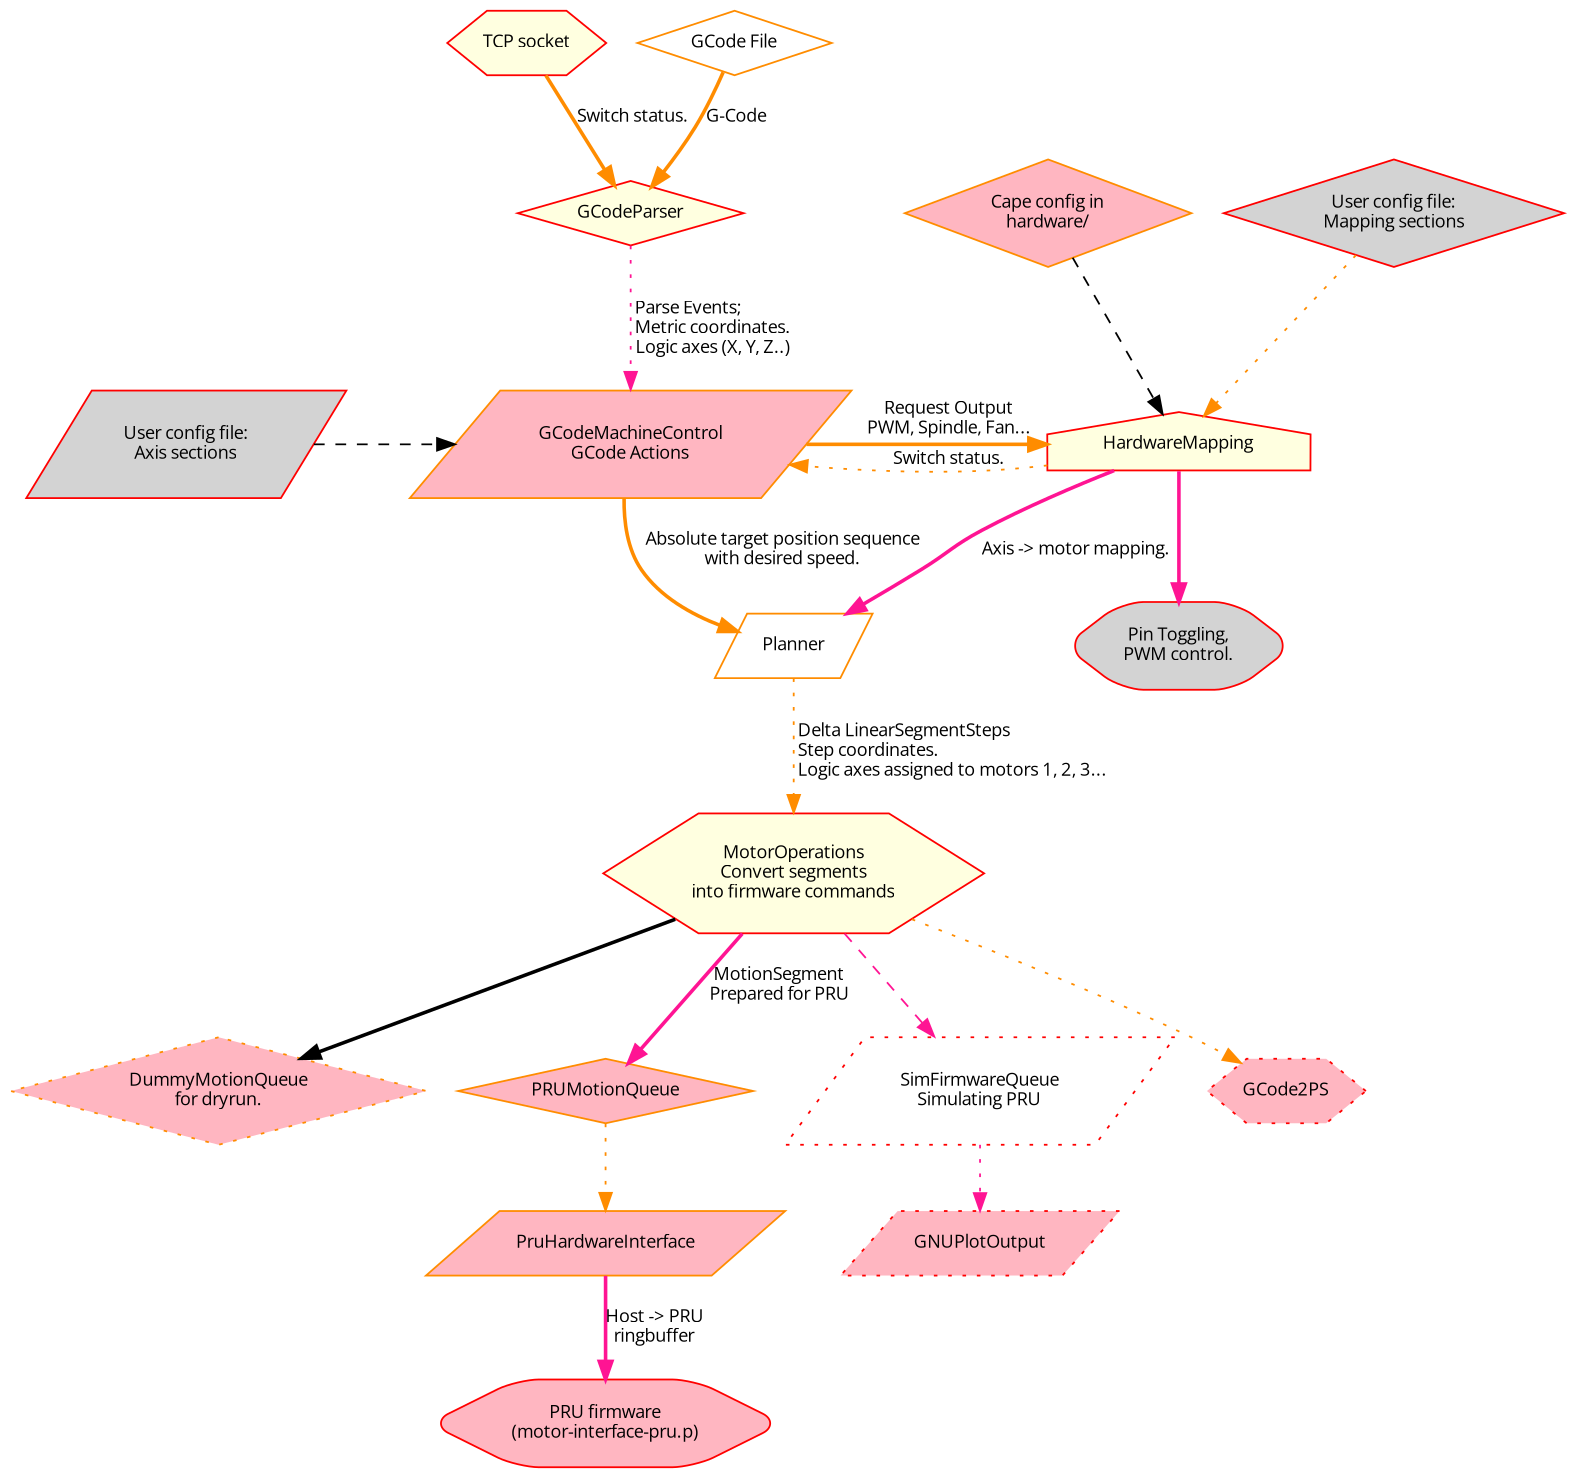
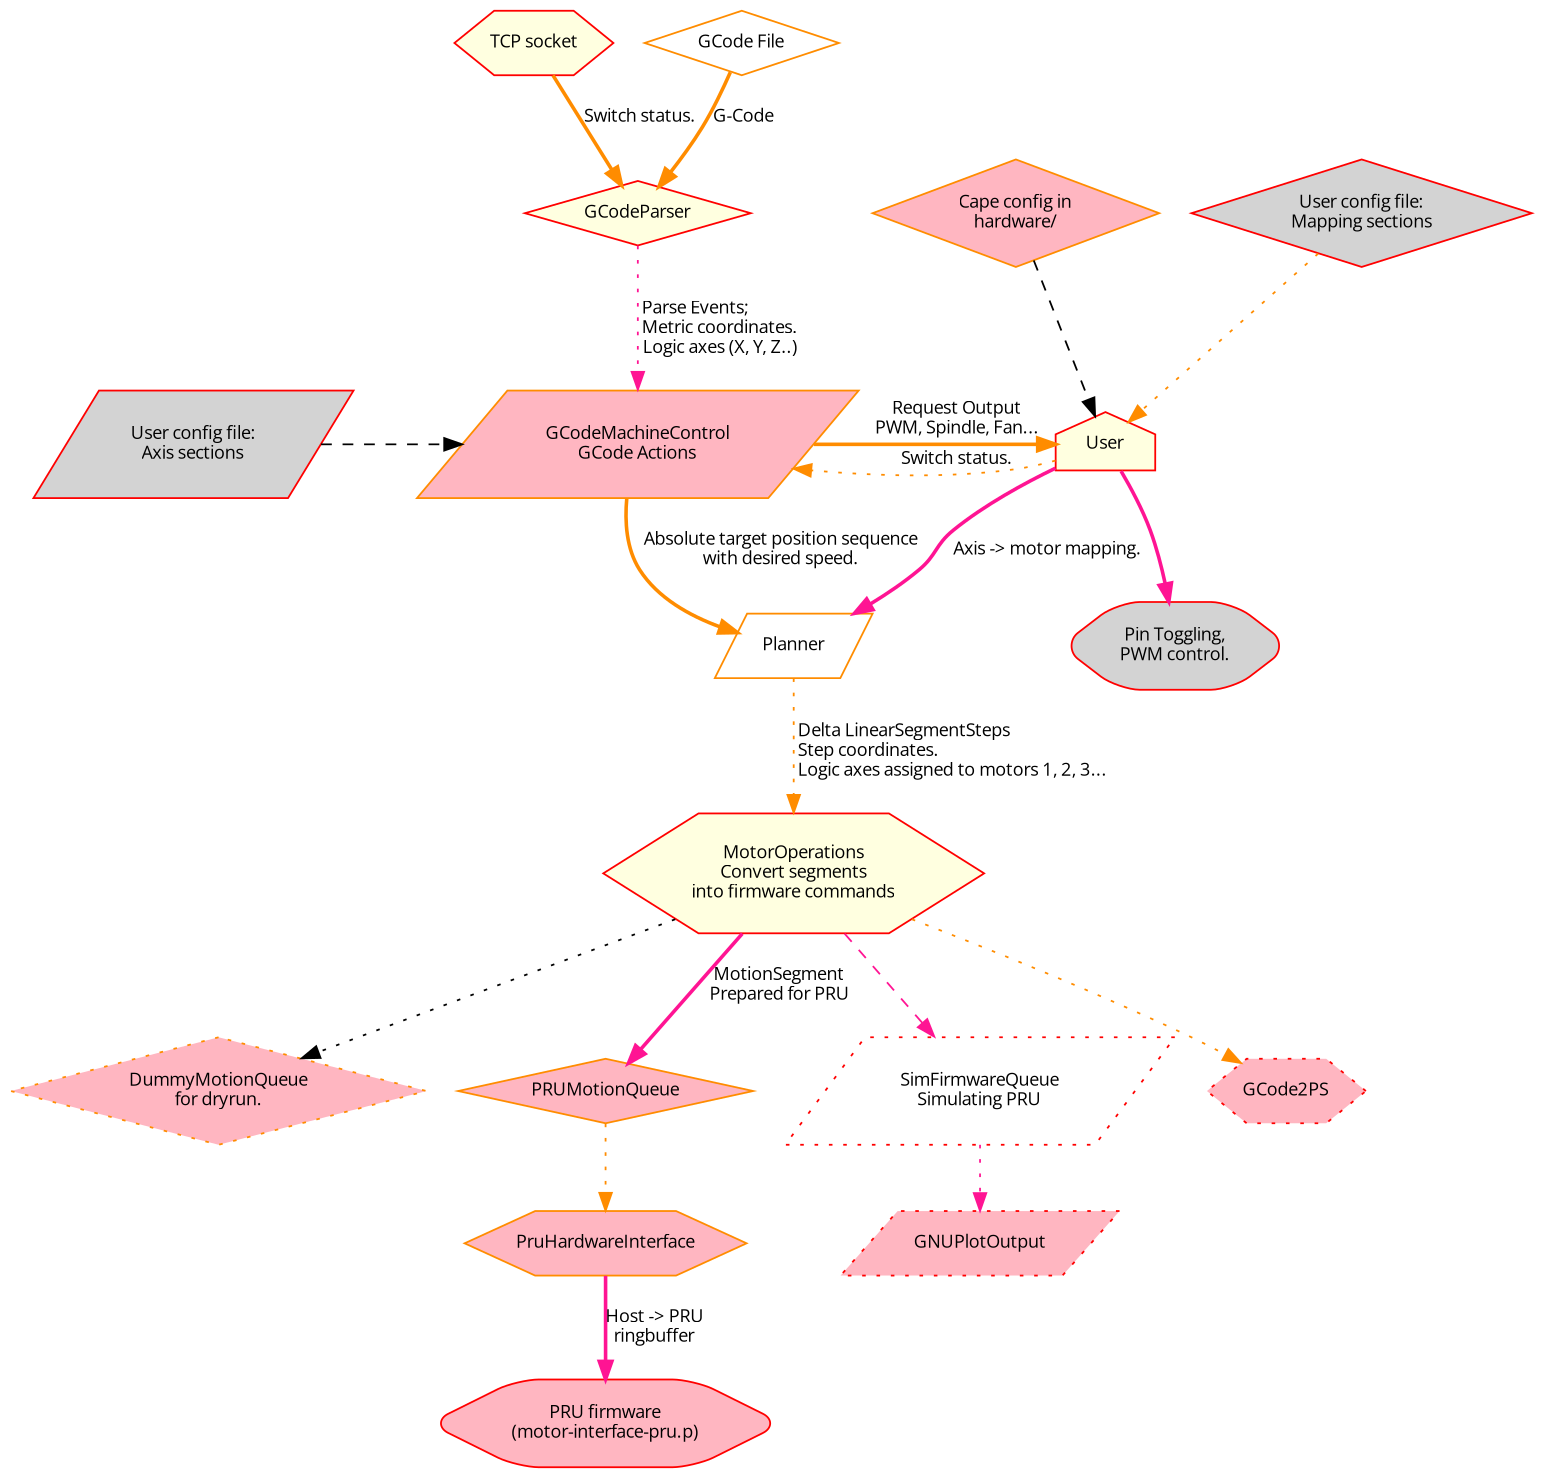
(1179, 444) -> (1105, 444)
(497, 986) -> (497, 986)
(606, 1243) -> (606, 1243)
